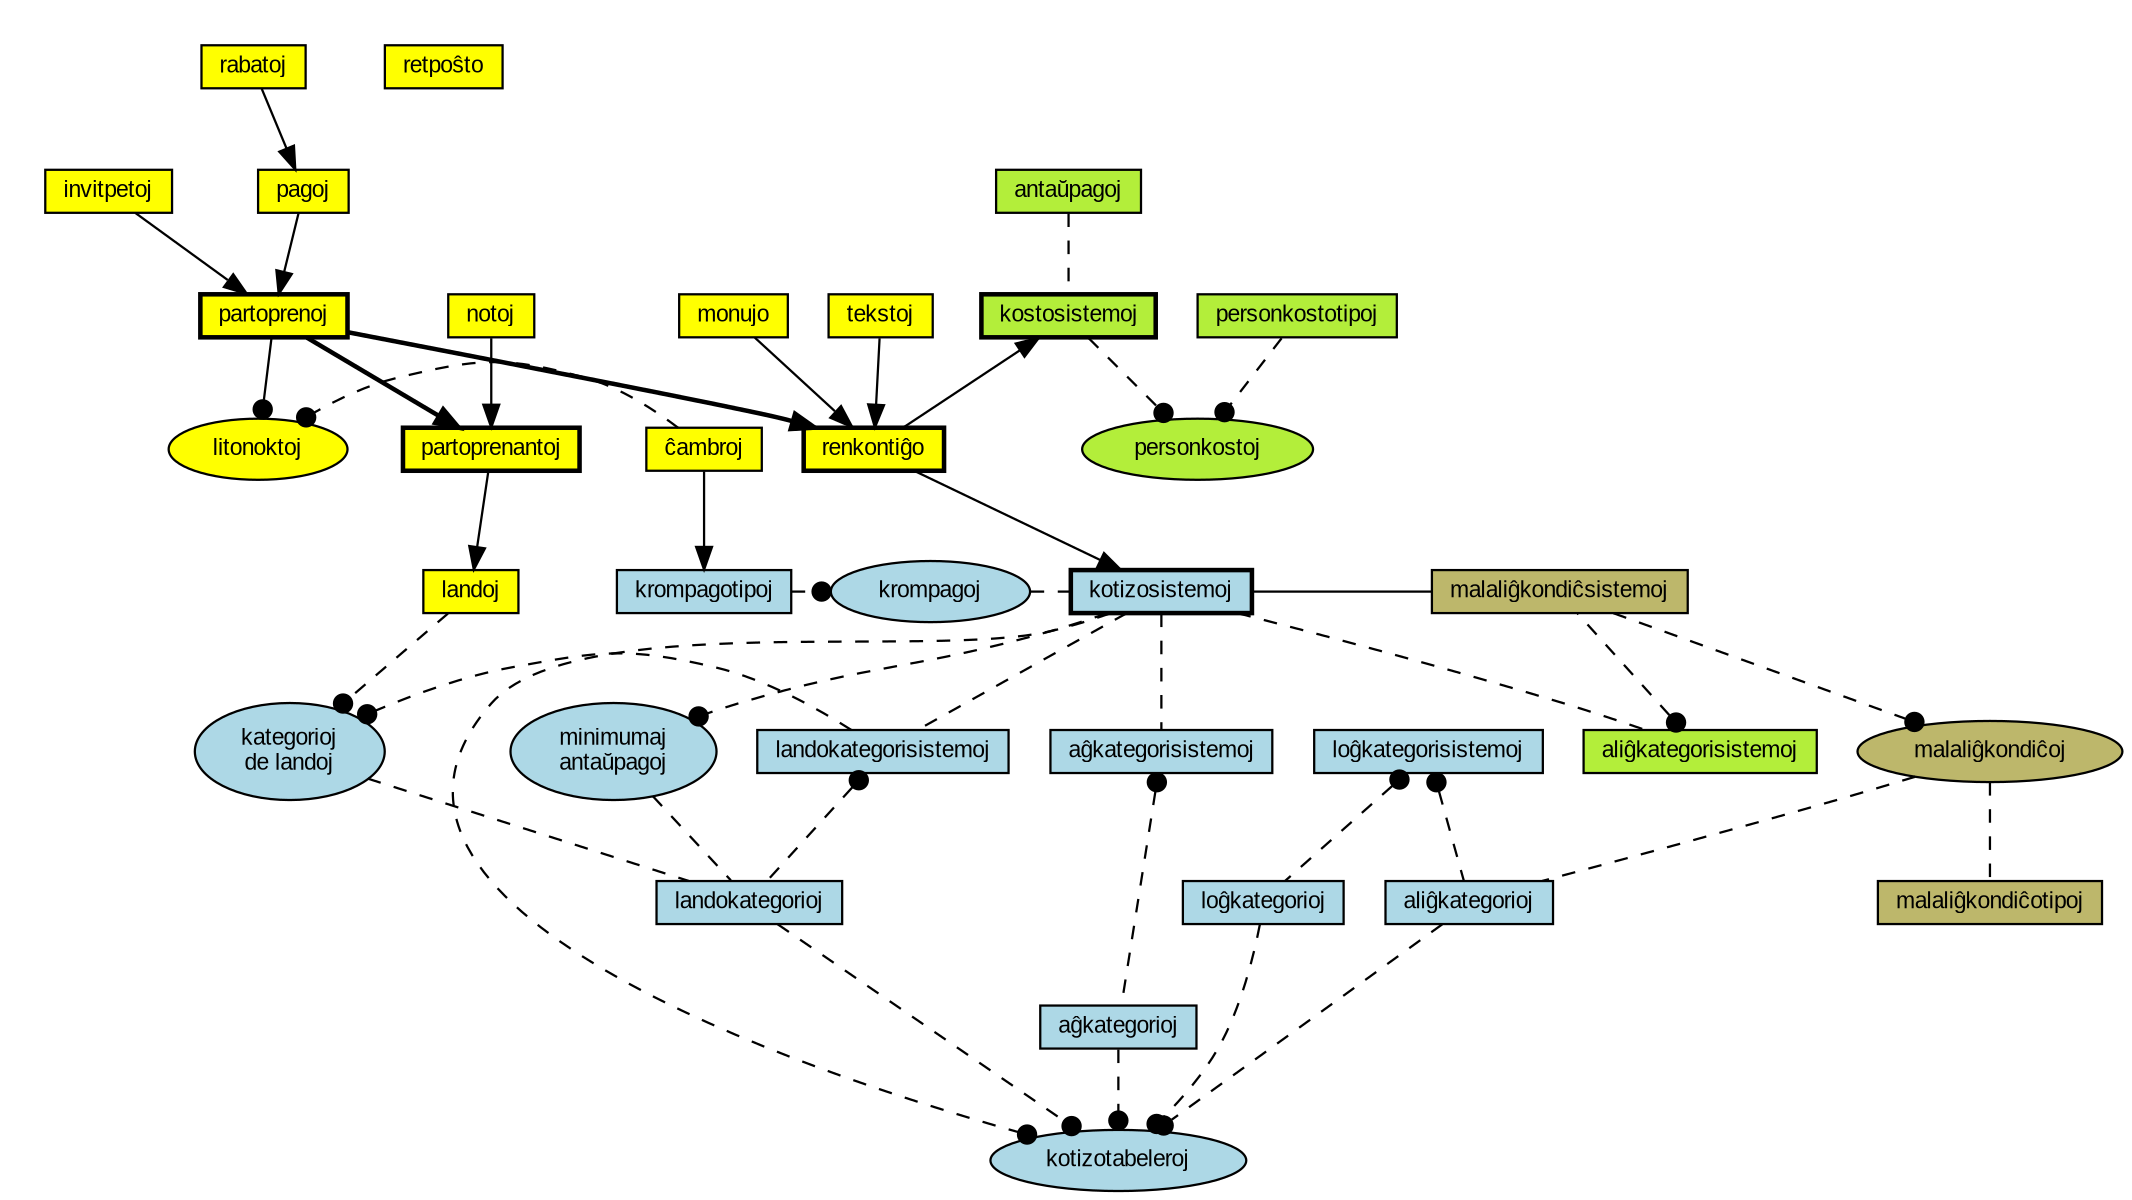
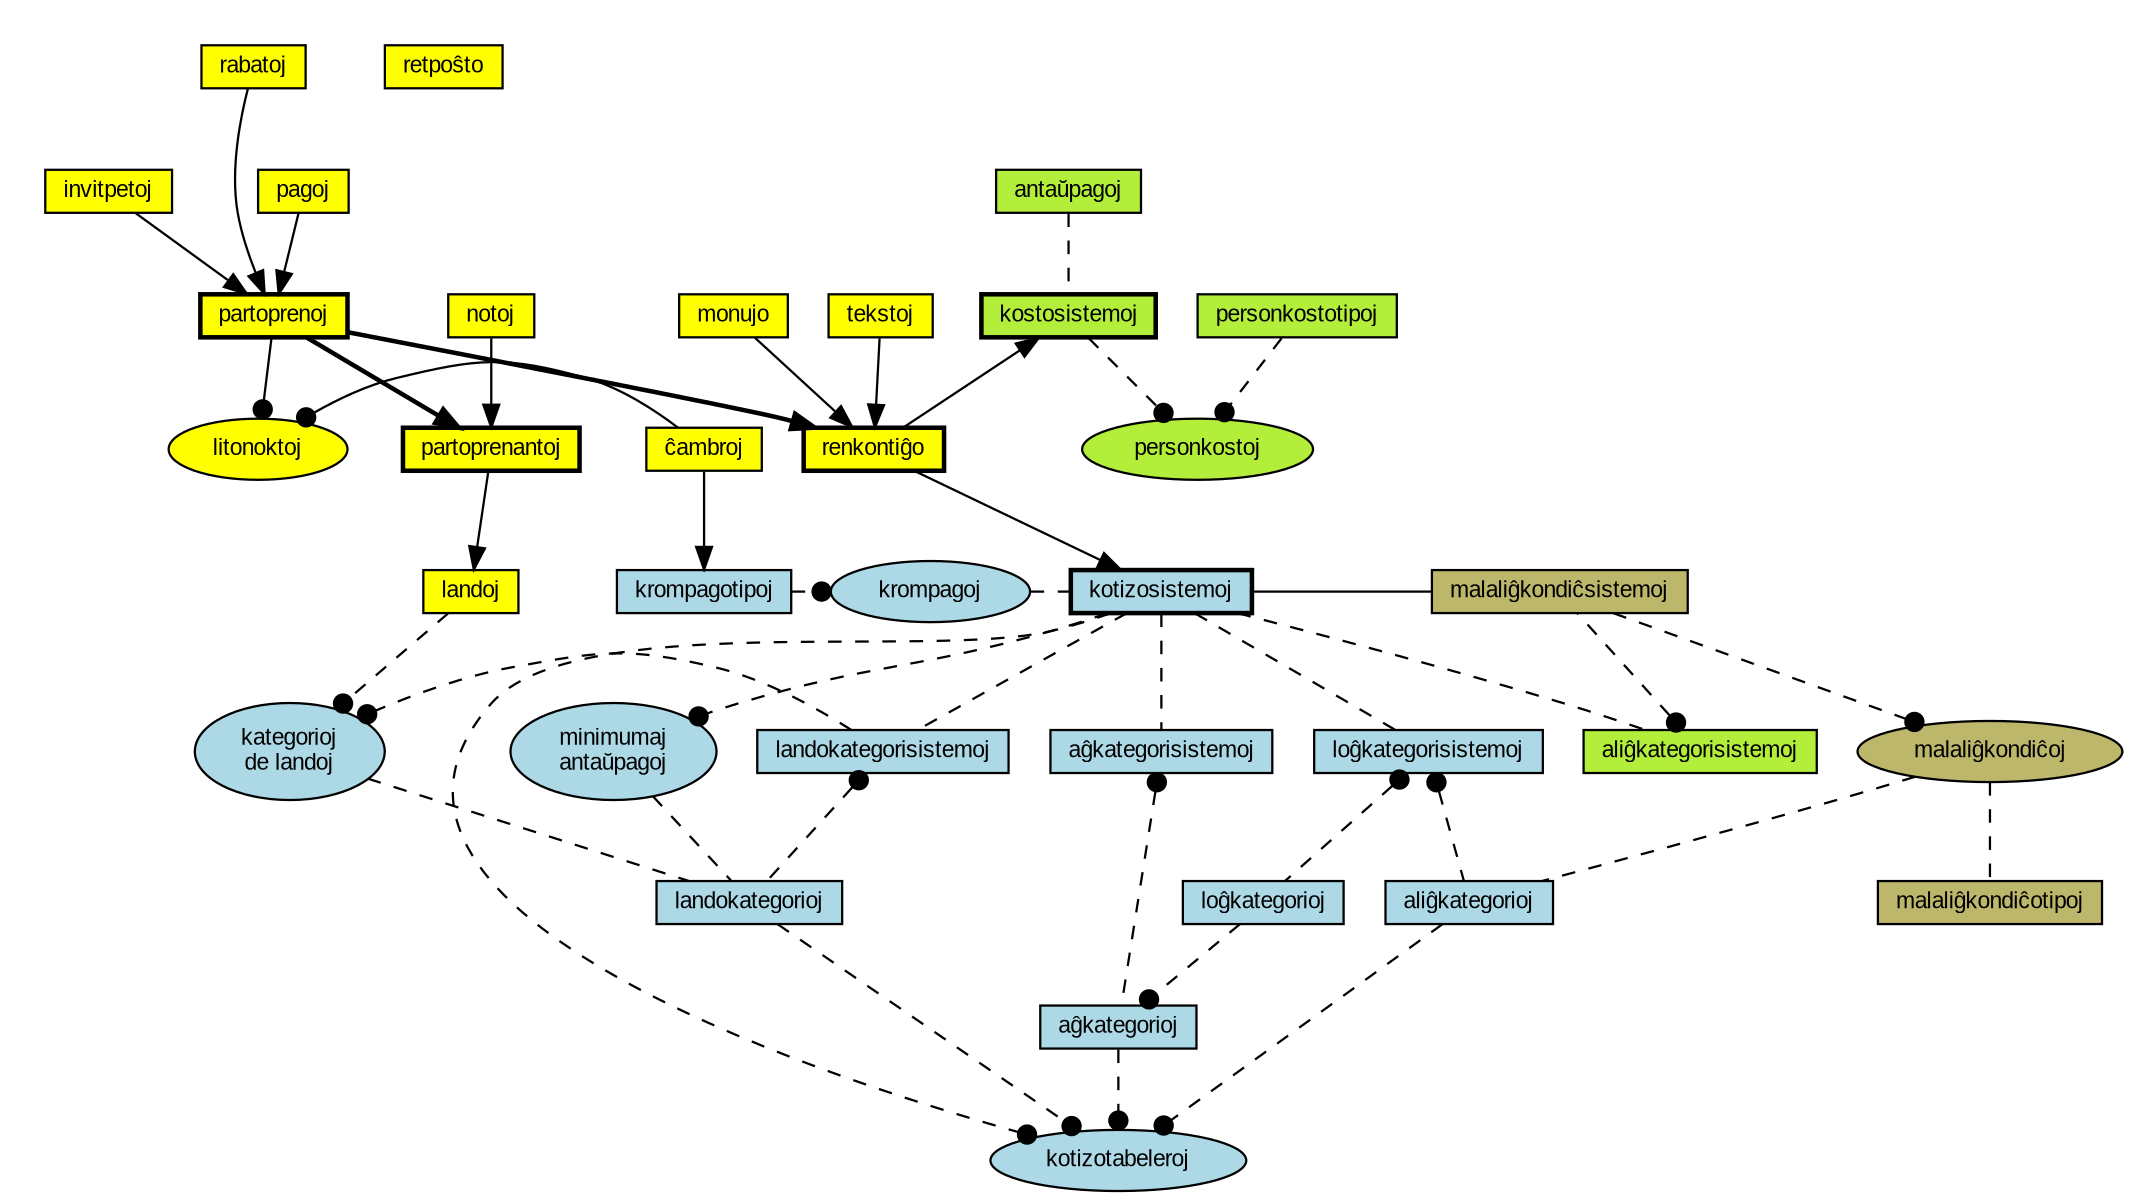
(274, 119) -> (235, 182)
(451, 366) -> (451, 366)
none -> (1295, 672)
(1228, 1029) -> (1198, 959)
